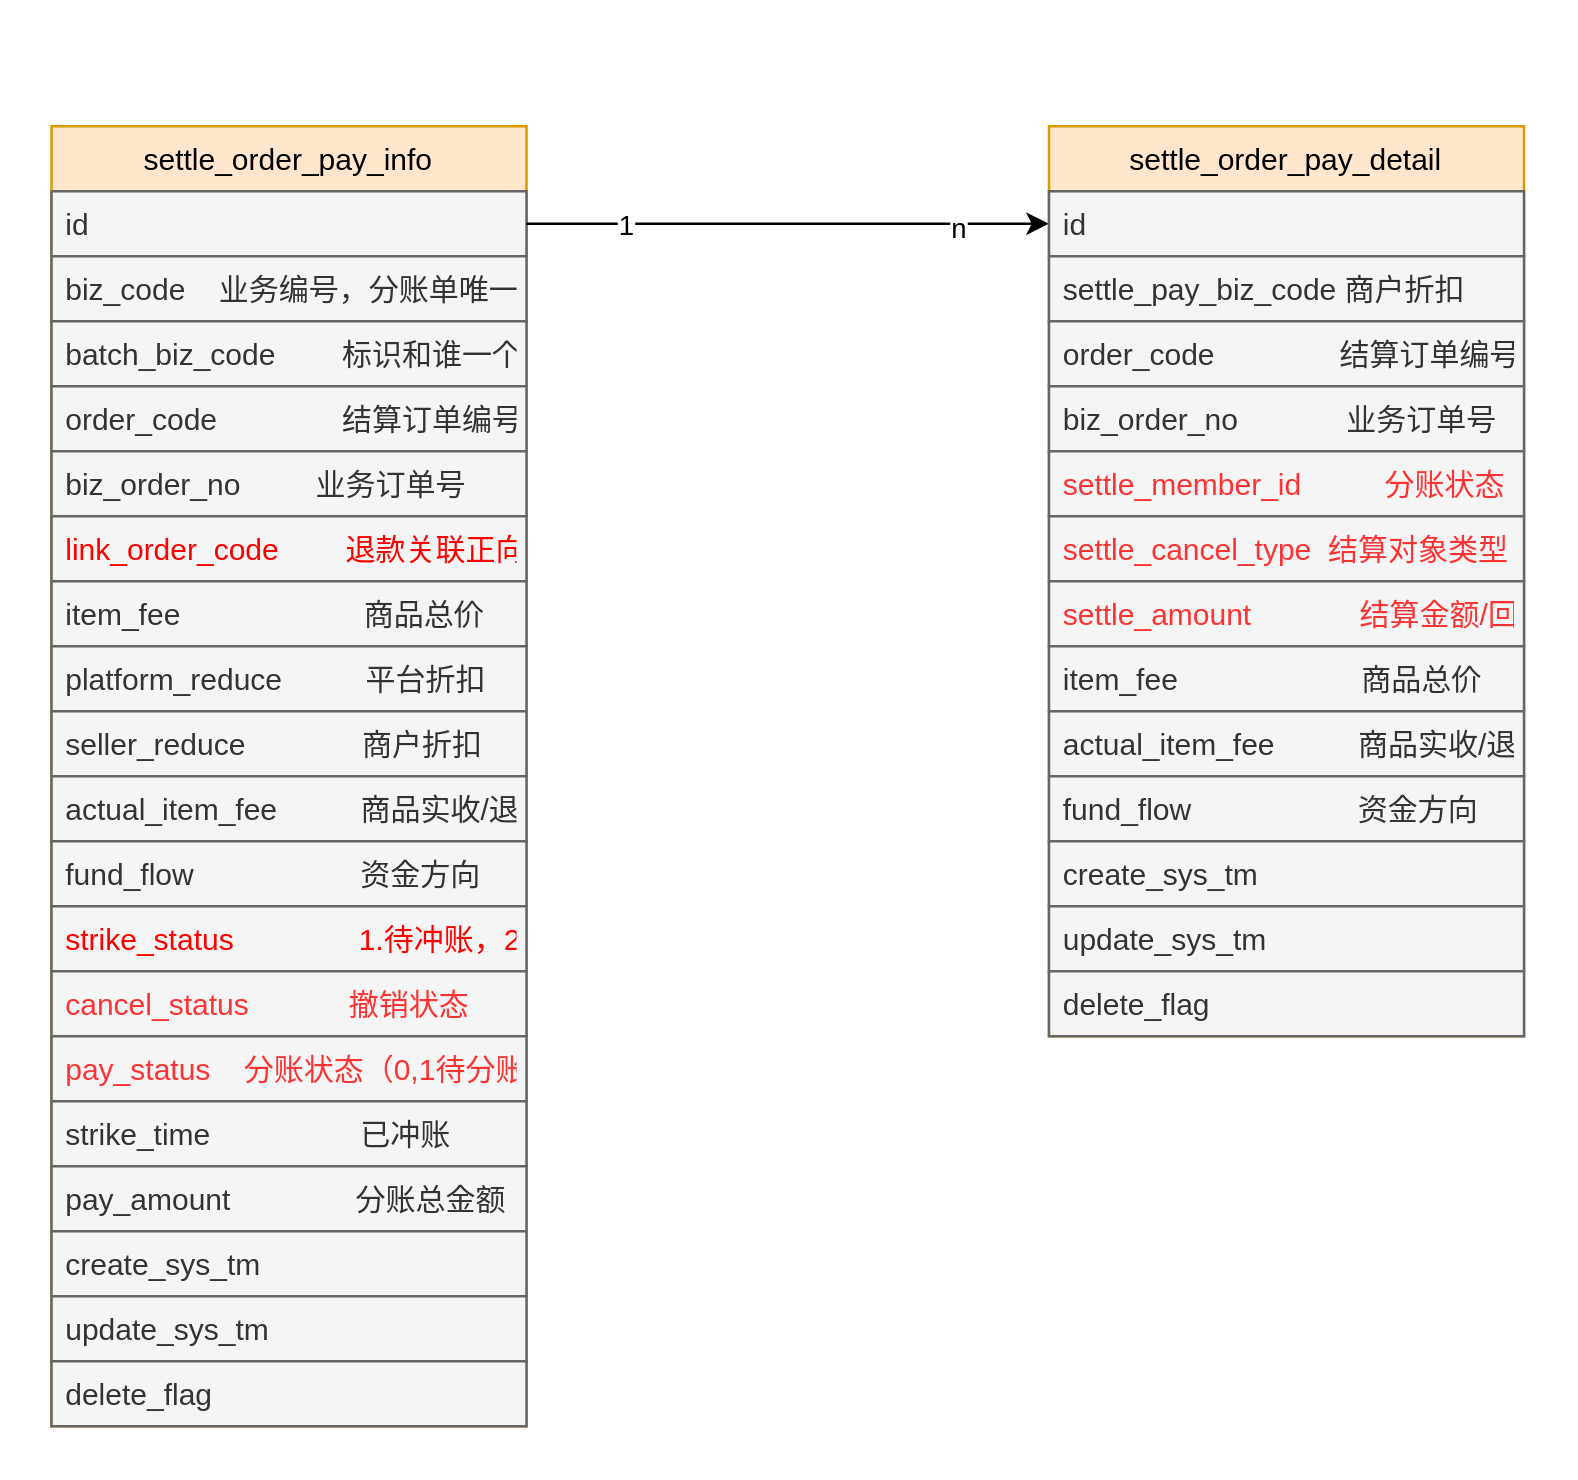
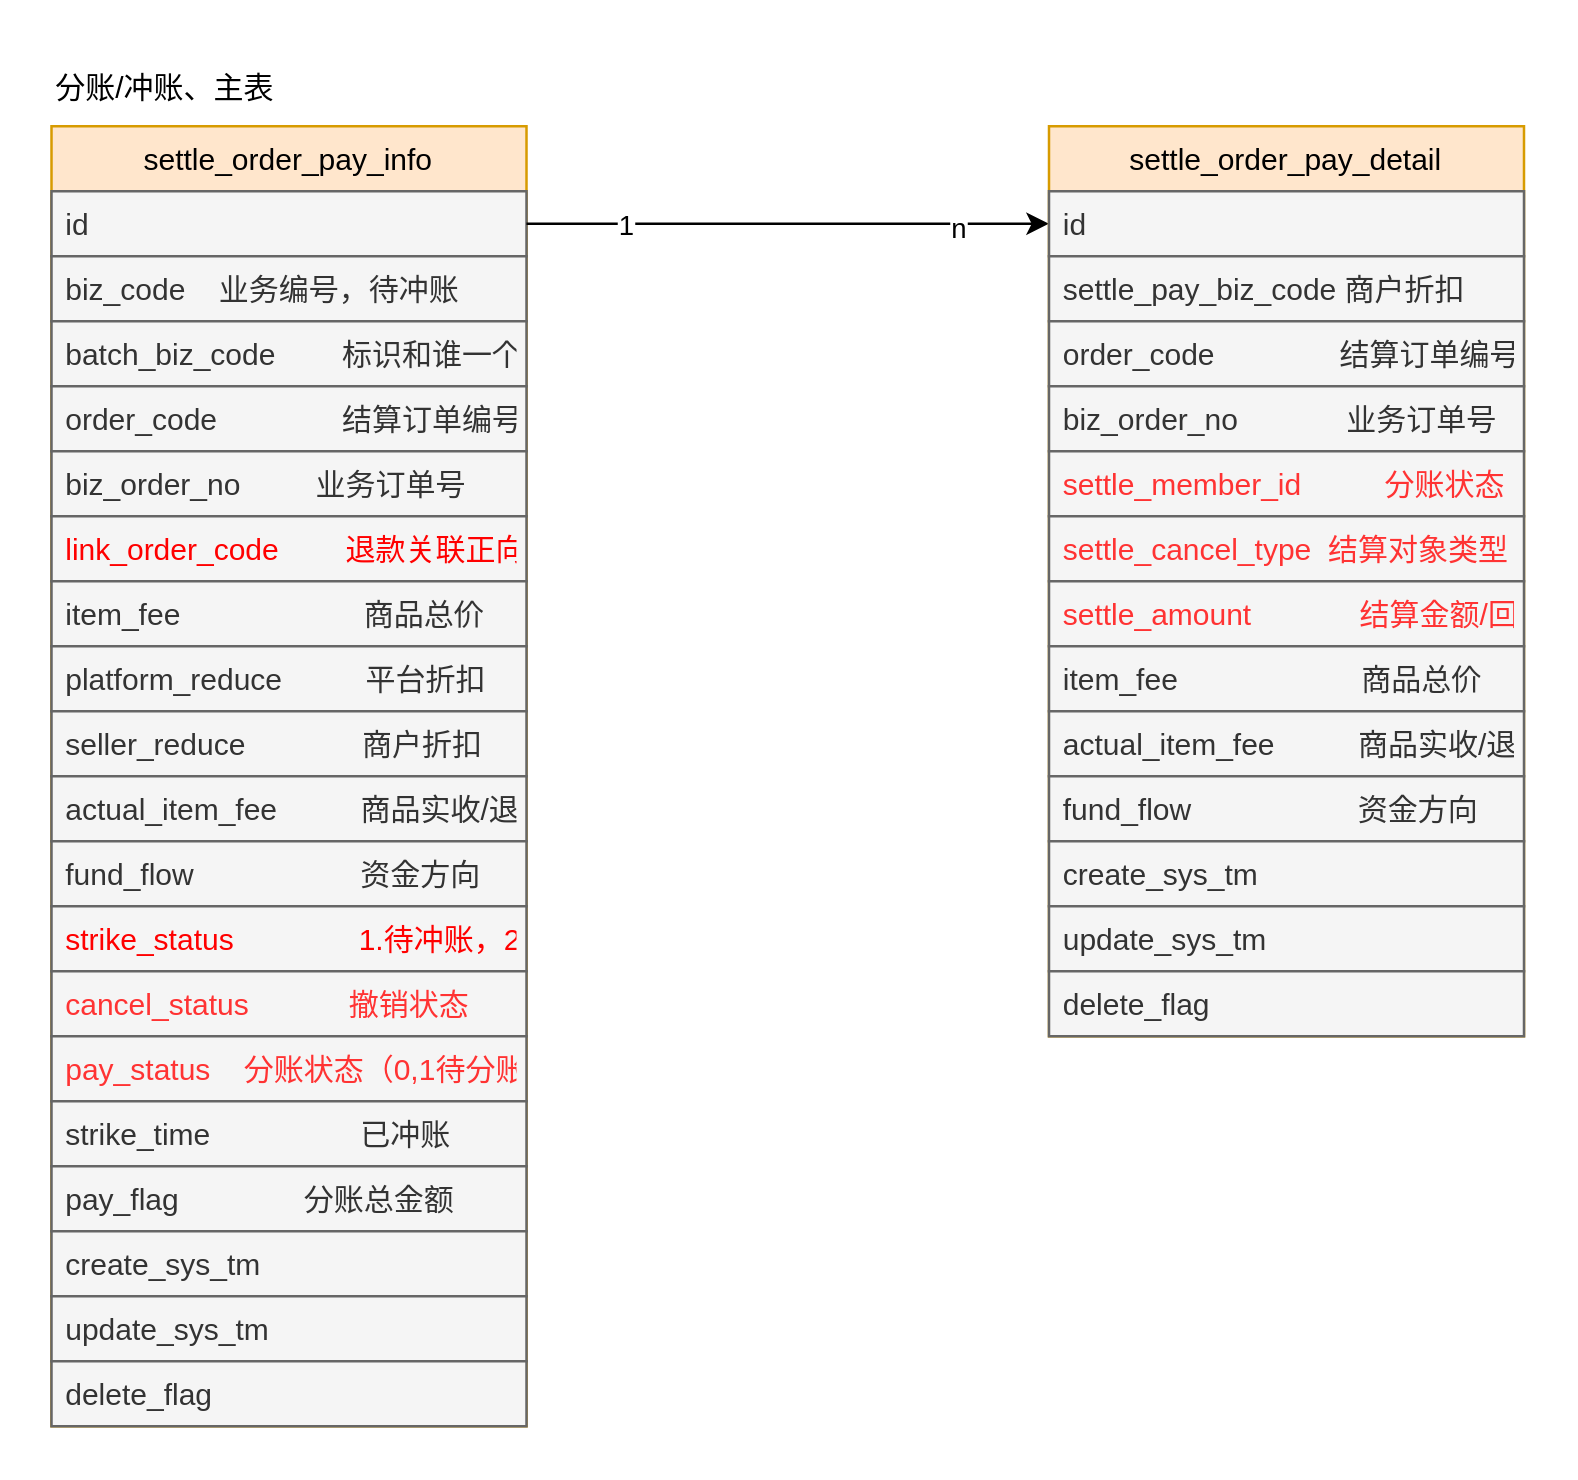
none -> (226, 89)
(304, 290) -> (274, 290)
(323, 1200) -> (302, 1200)
